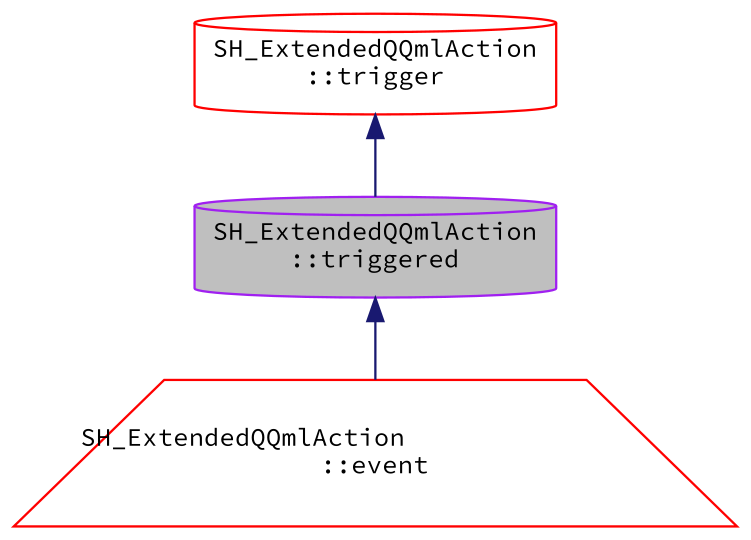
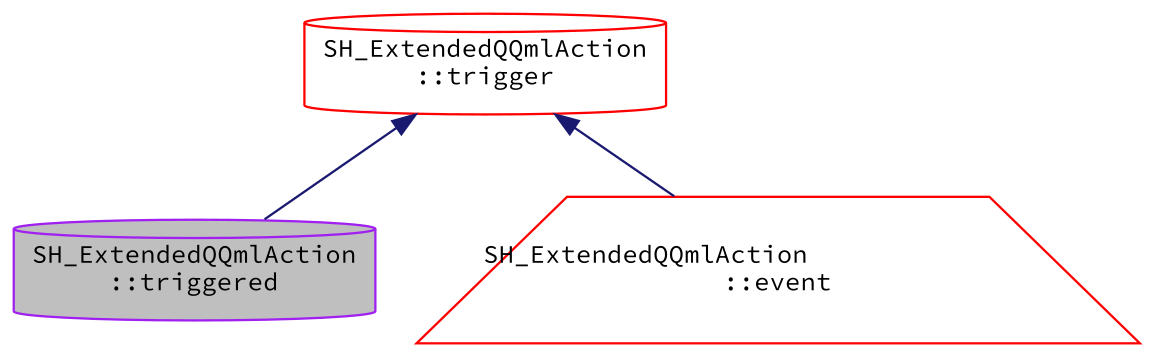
(375, 351) -> (624, 162)
